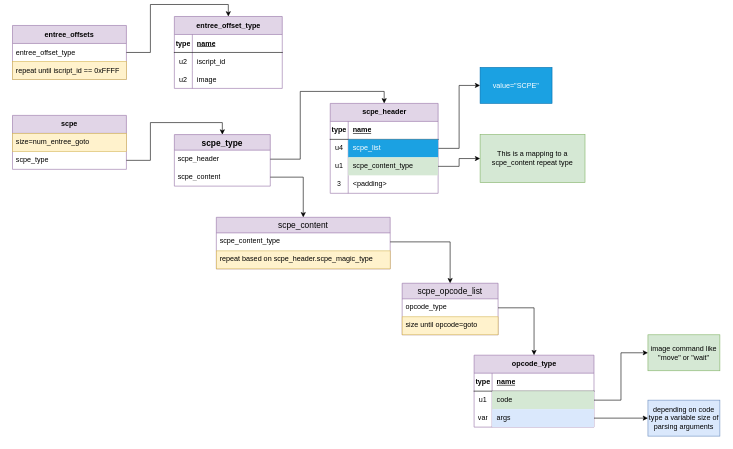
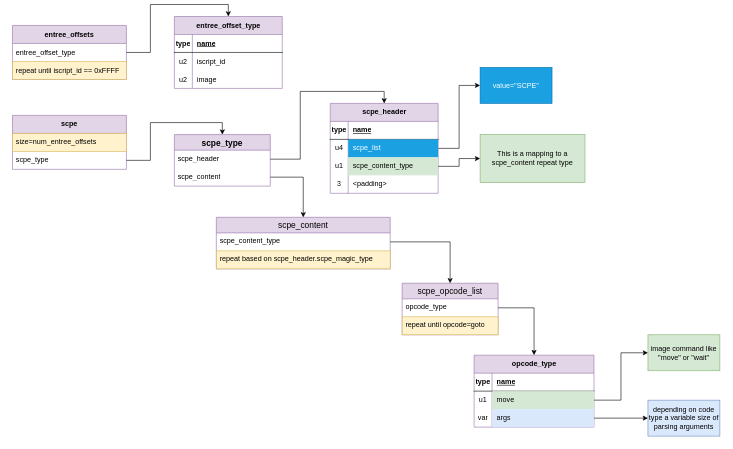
(55, 143) -> (61, 143)
(446, 326) -> (451, 326)
(505, 401) -> (505, 401)
